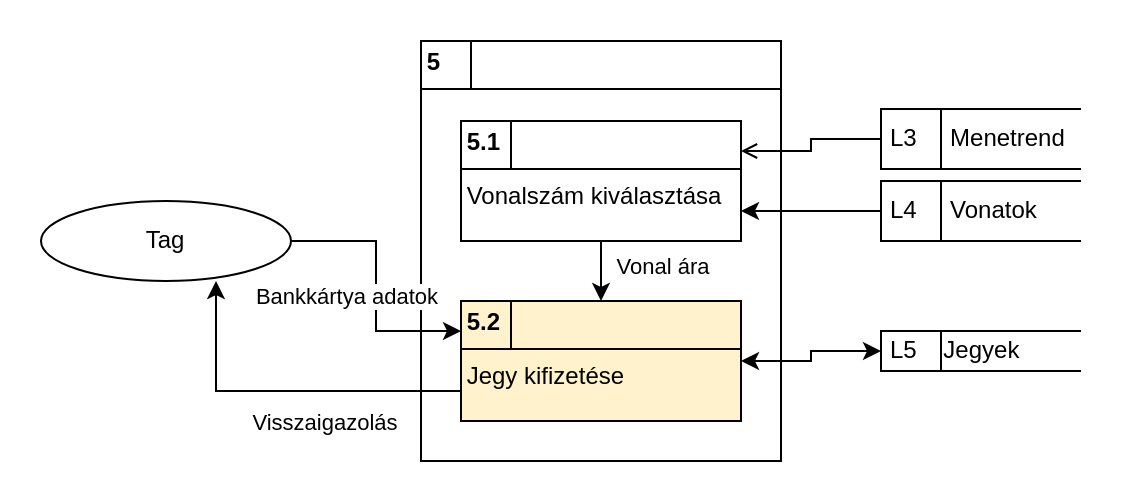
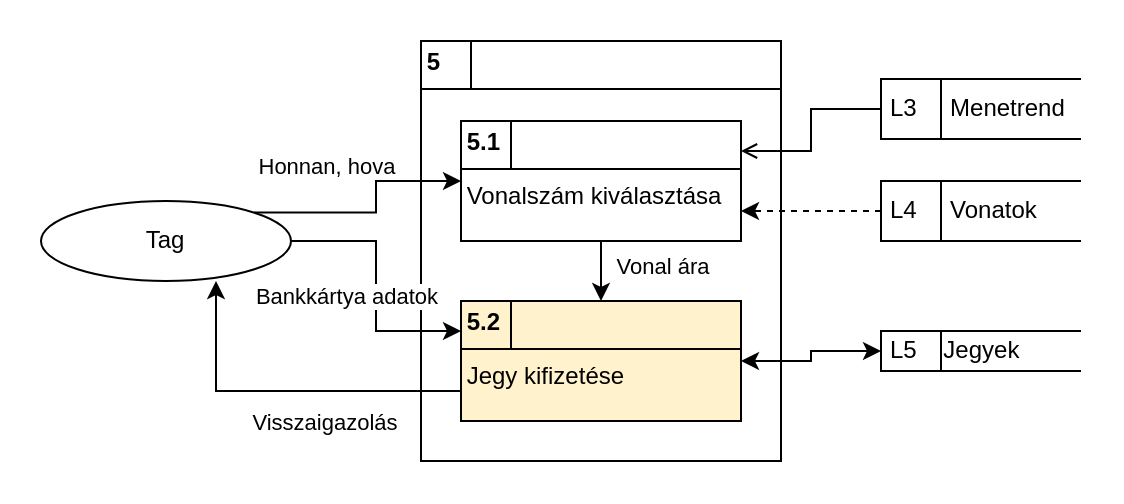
(981, 139) -> (981, 109)
(819, 211) -> (819, 211)
none -> (367, 213)
